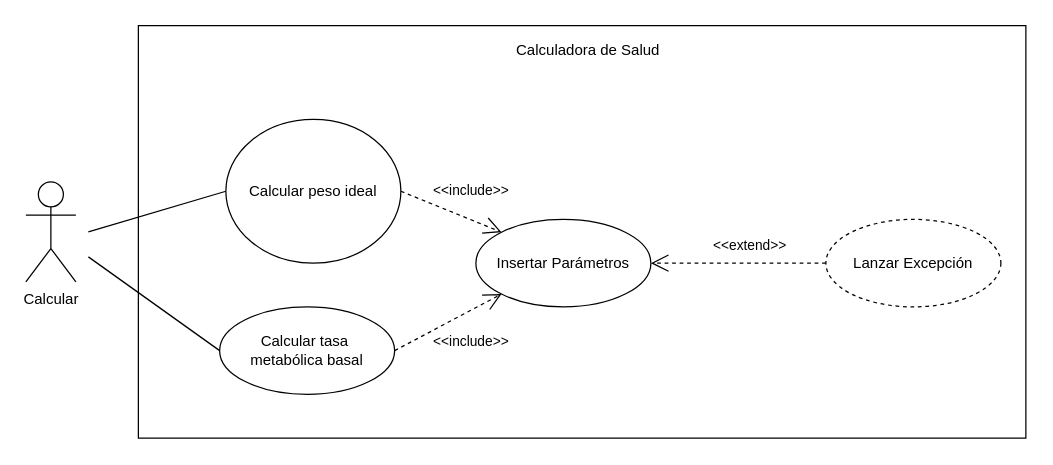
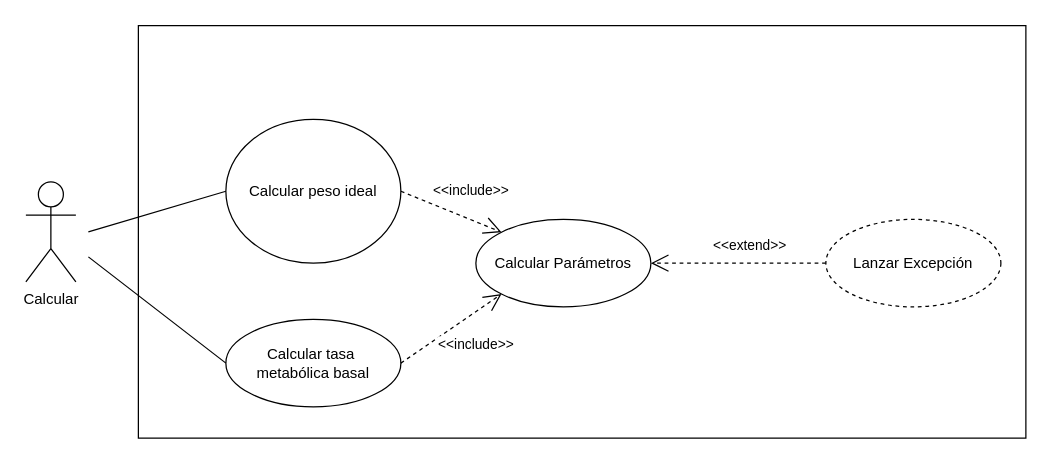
(588, 51) -> none
(563, 263) -> (563, 263)
(307, 351) -> (313, 363)
